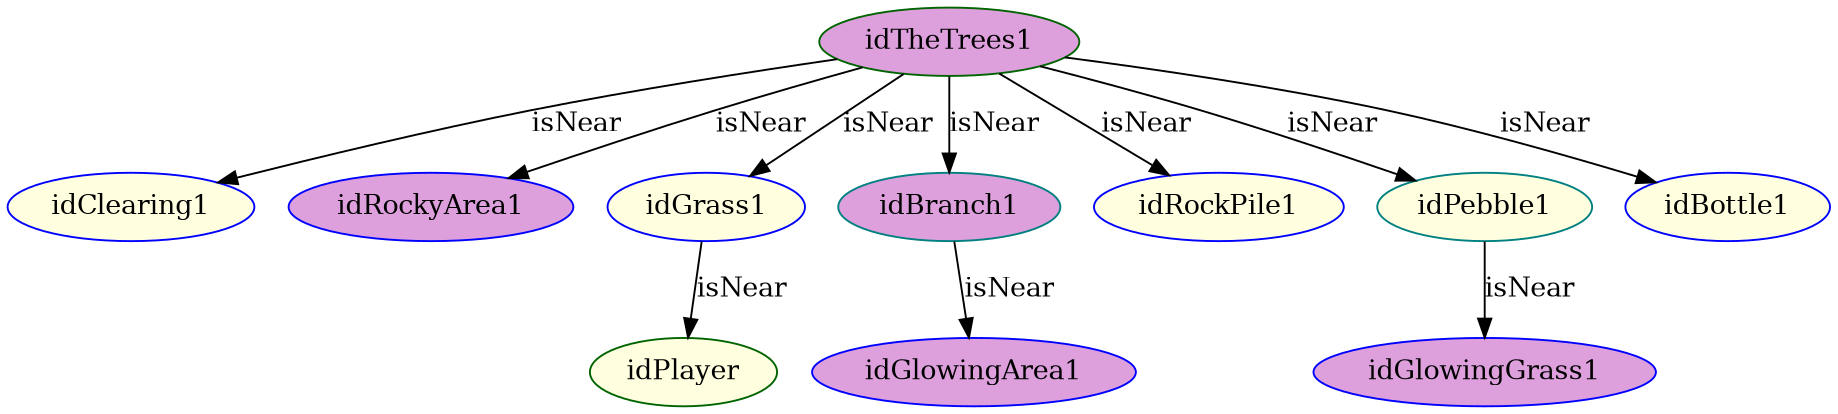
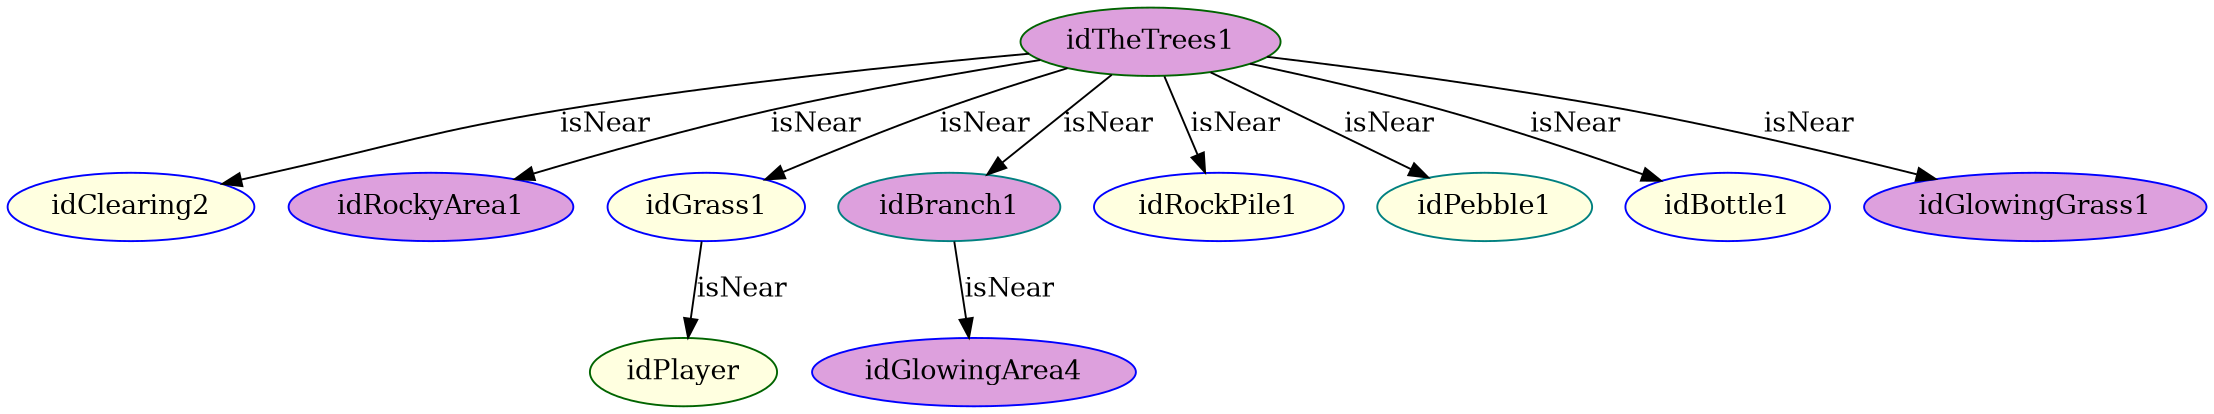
(131, 207) -> (131, 207)
(1485, 280) -> (1594, 104)
(974, 372) -> (974, 372)
